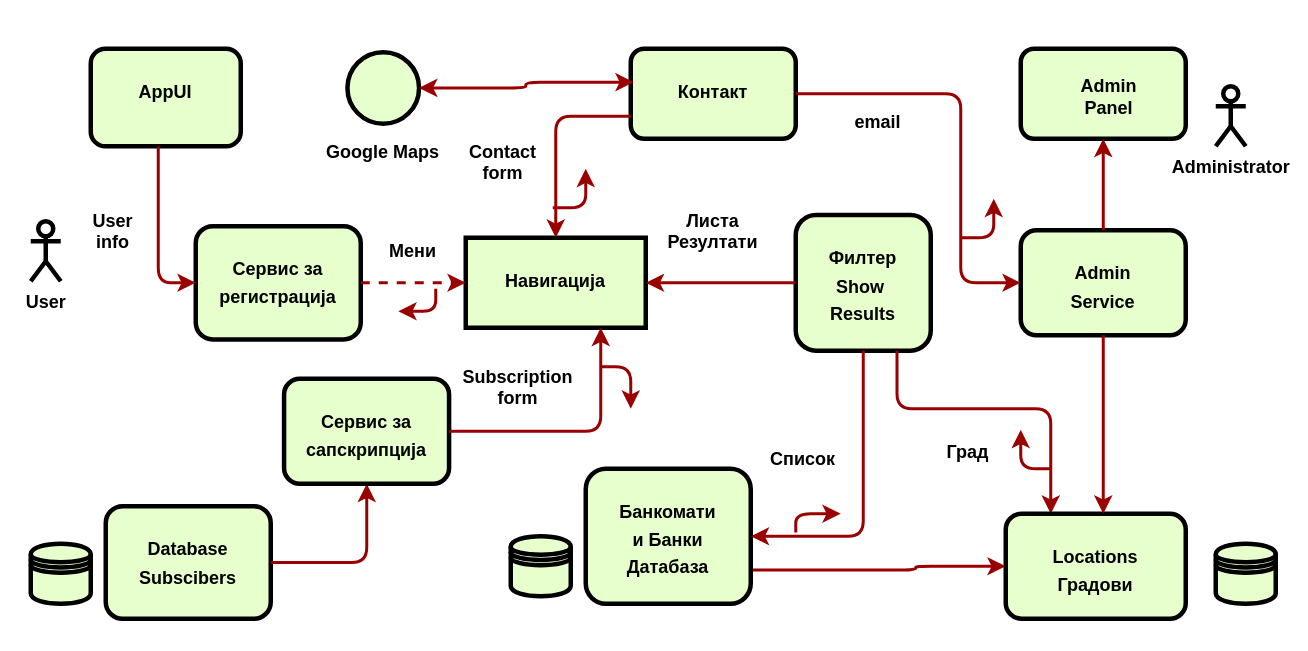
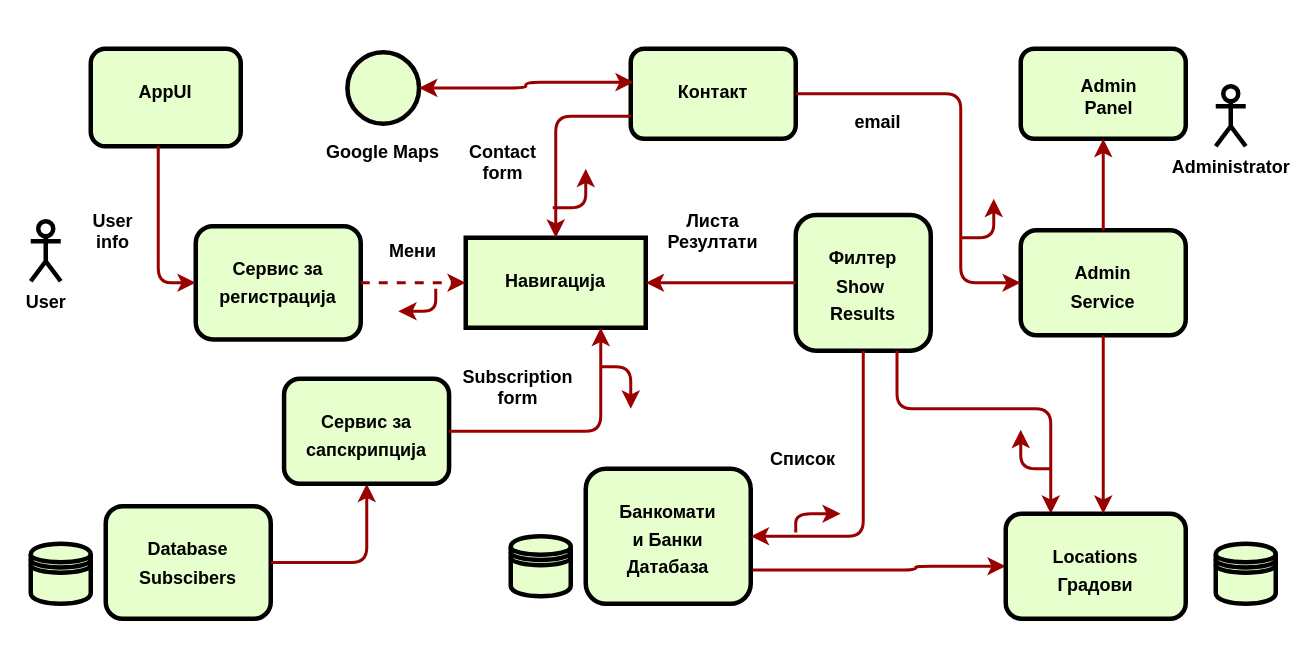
(968, 454) -> none
